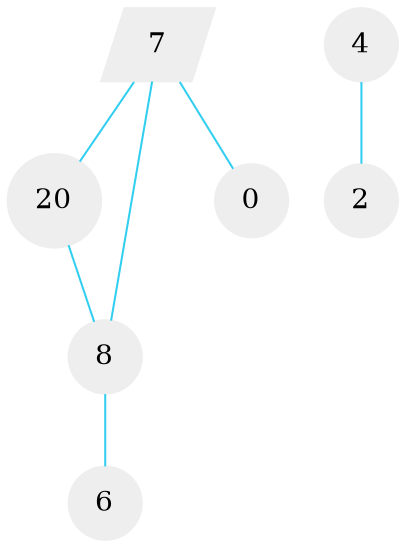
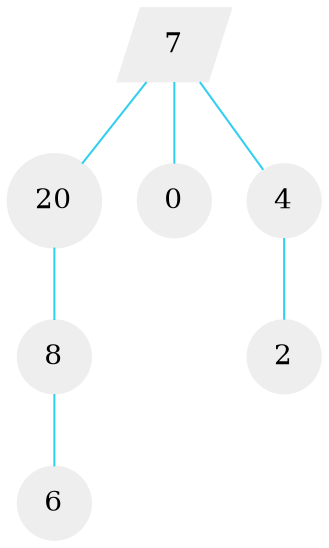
(132, 201) -> (232, 126)
